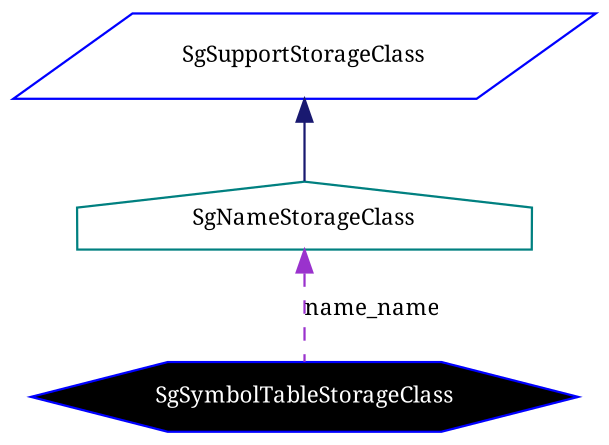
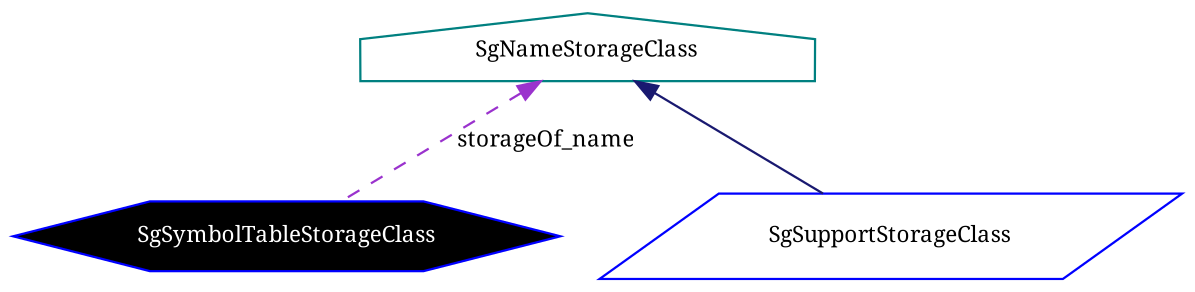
(305, 152) -> (739, 143)
(373, 309) -> (546, 141)
